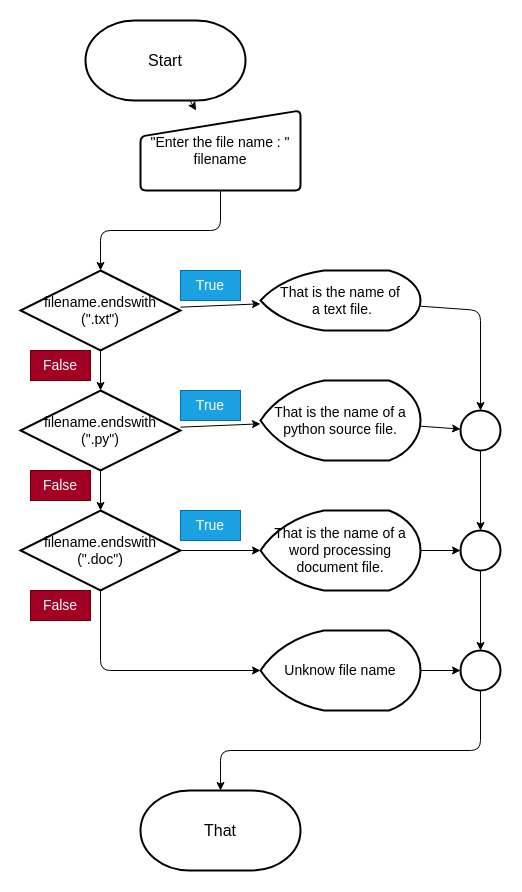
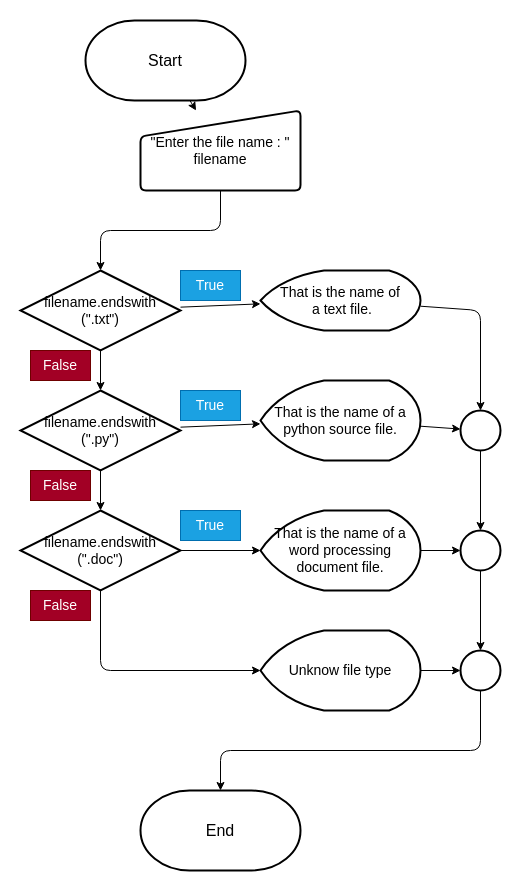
(341, 671) -> (341, 671)
(221, 831) -> (221, 831)
